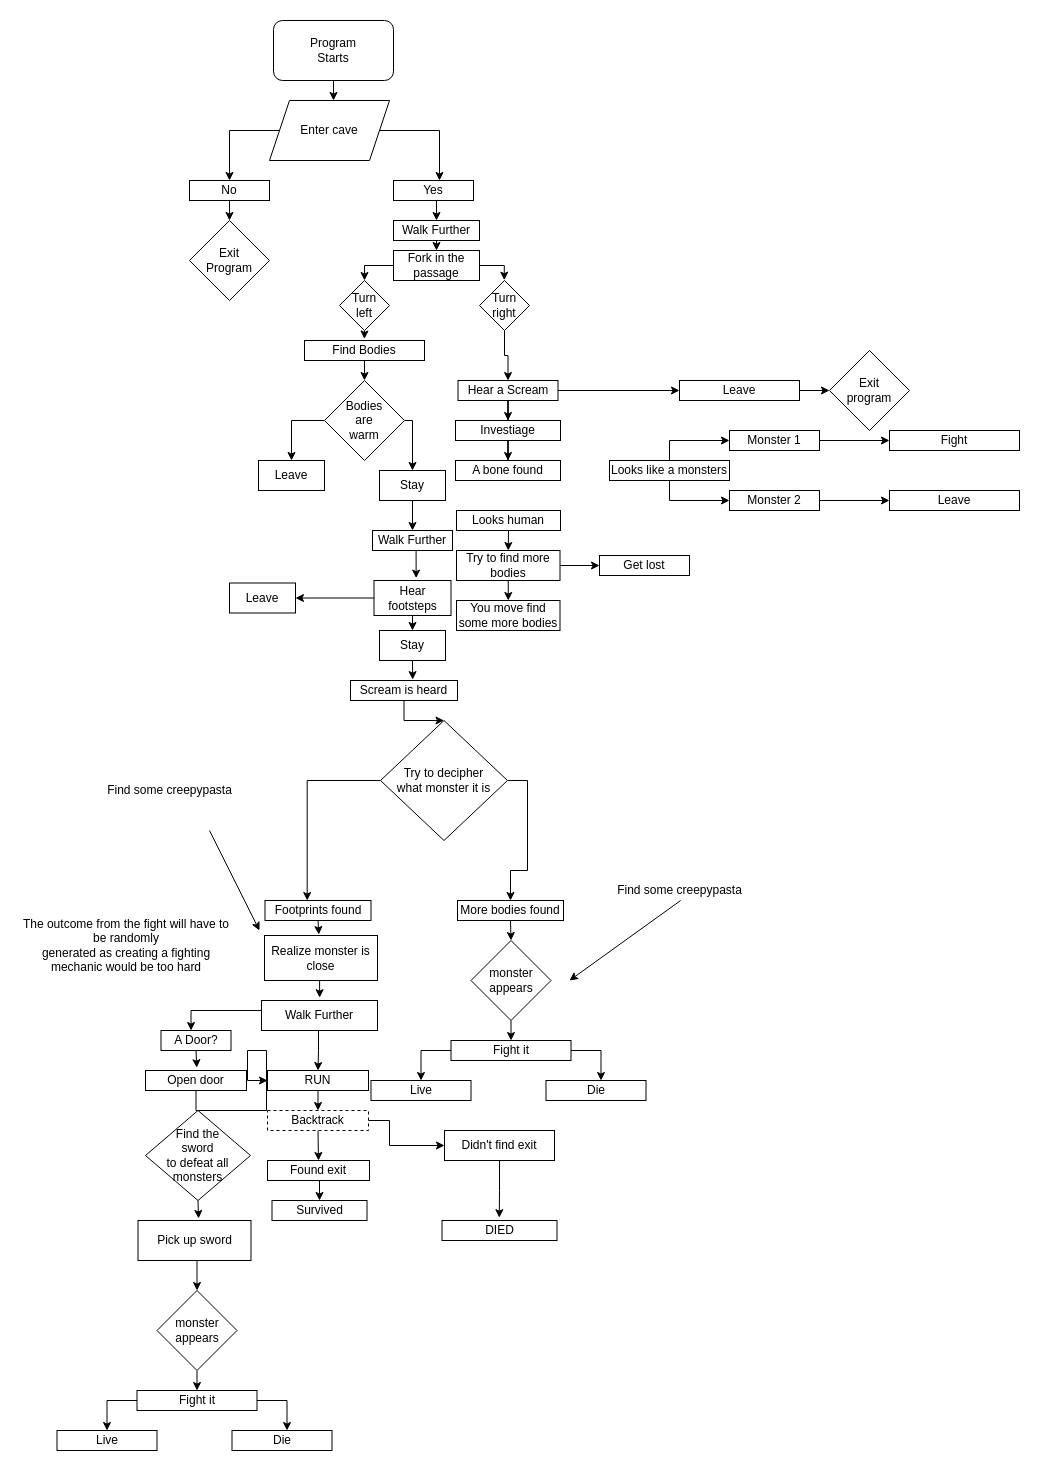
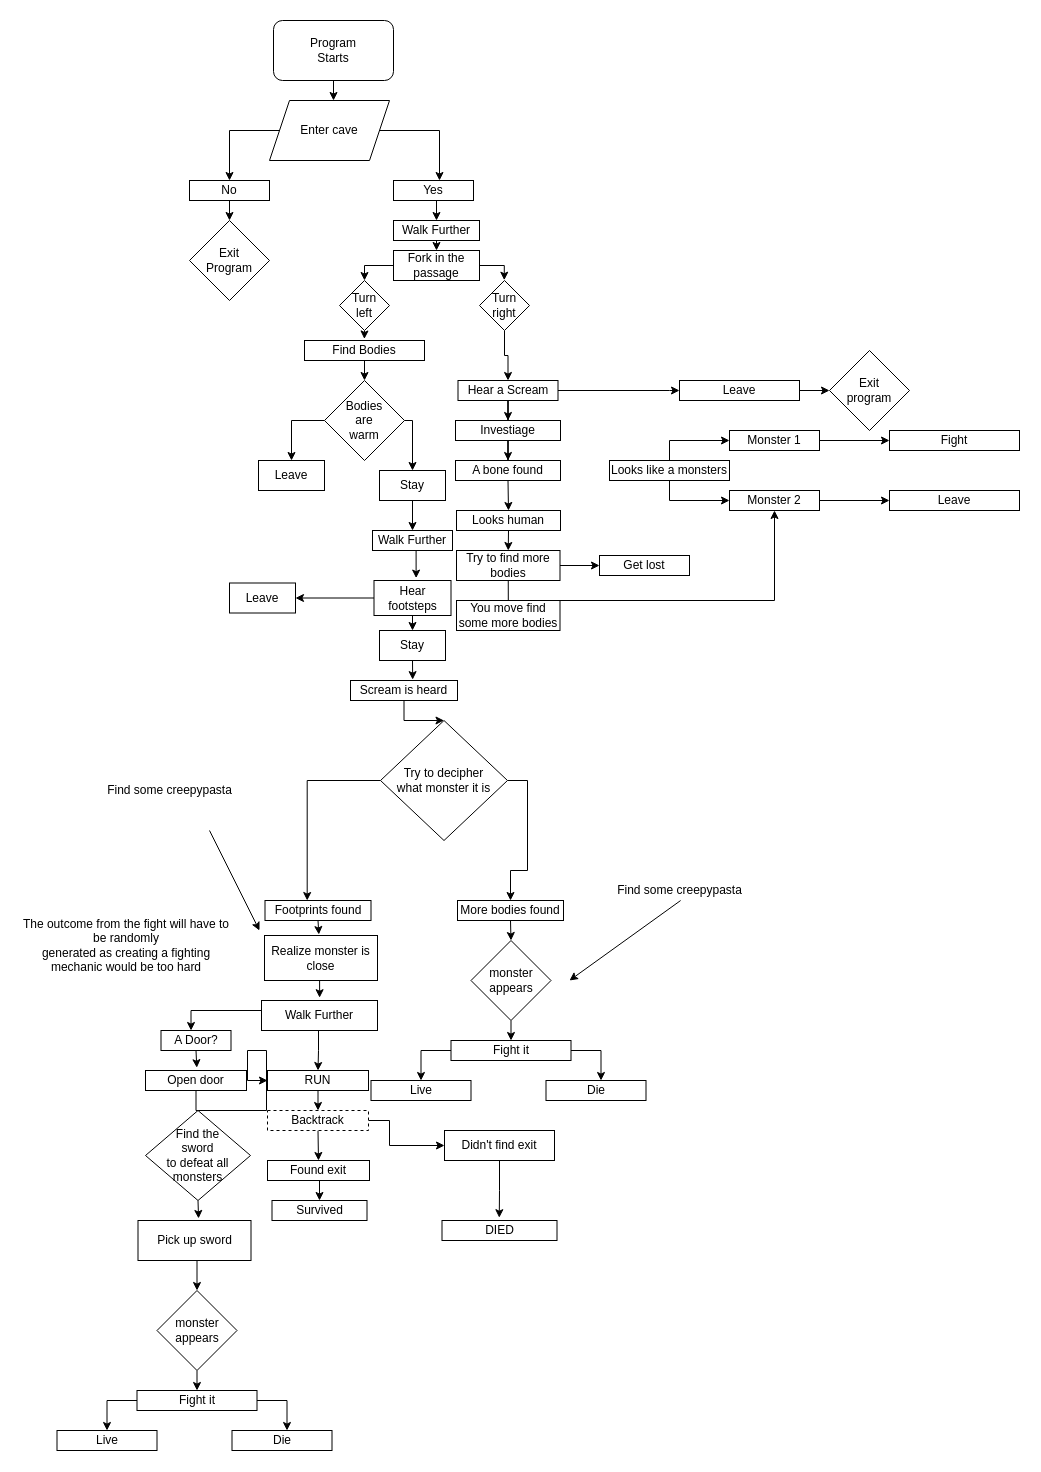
none -> (508, 492)
(508, 592) -> (708, 601)
